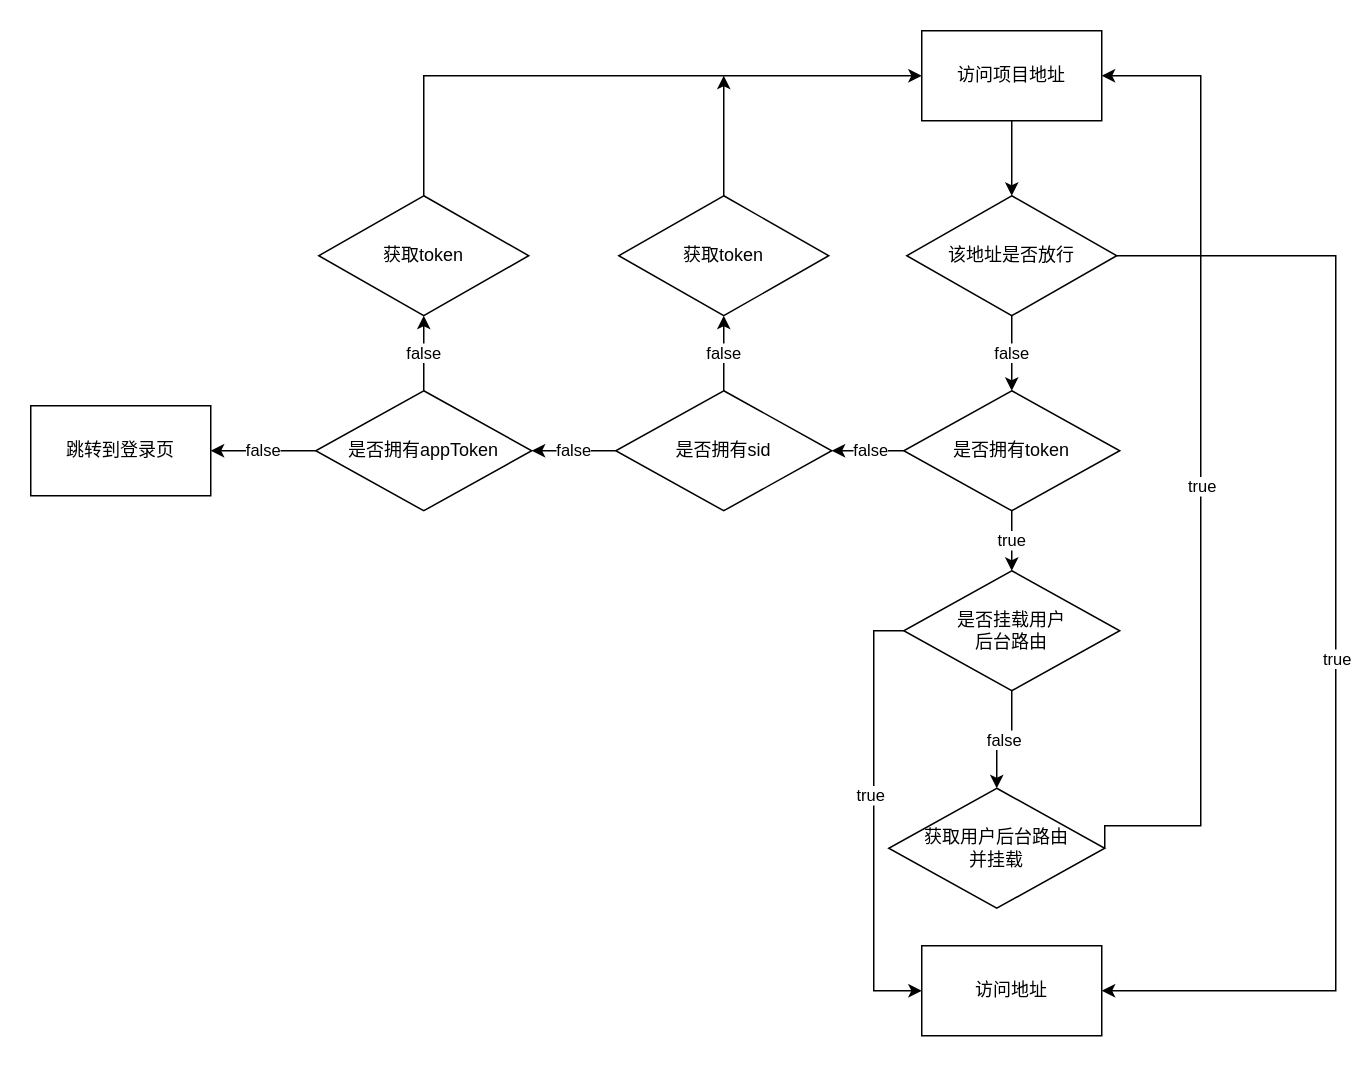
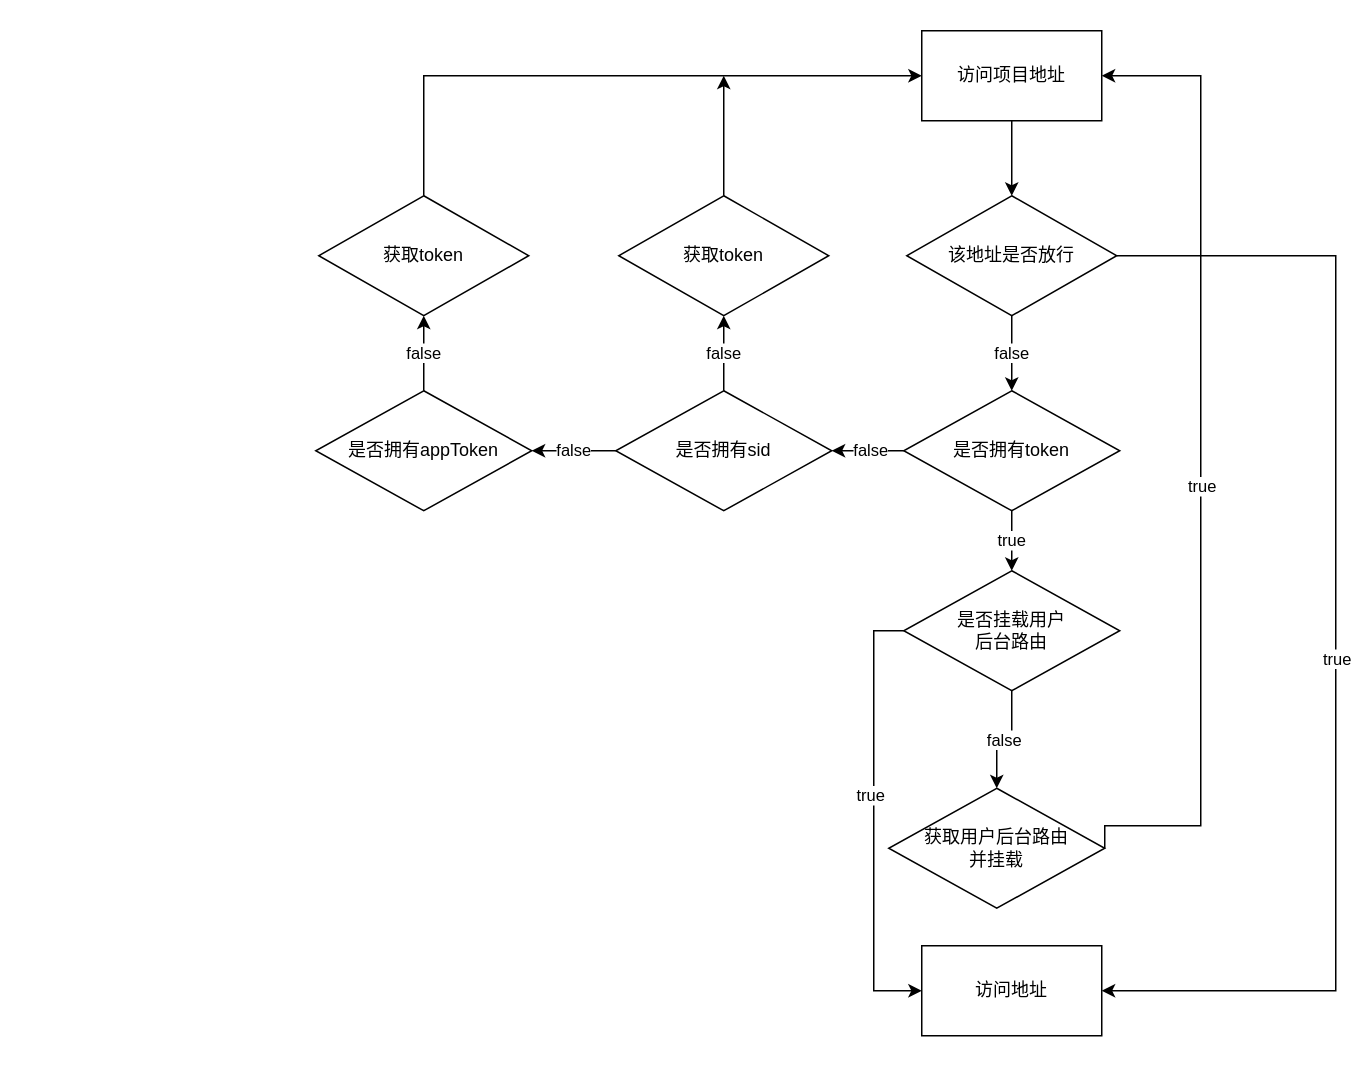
(121, 451) -> none
(269, 451) -> none
